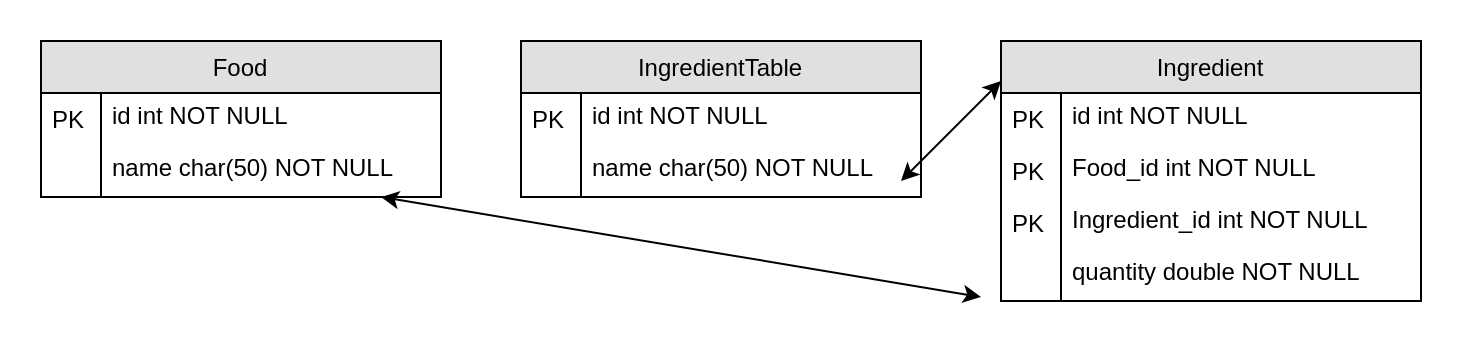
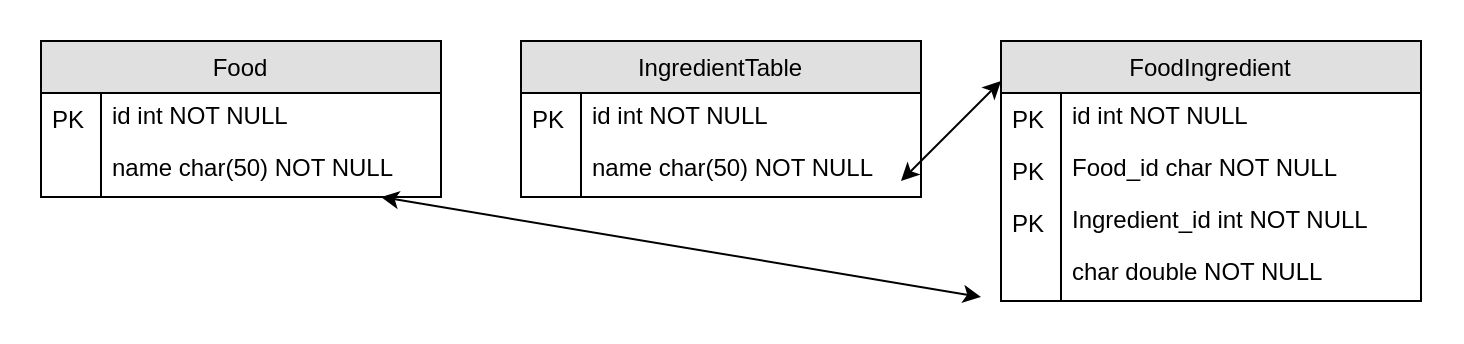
(1210, 68) -> (1210, 68)
(1191, 168) -> (1201, 168)
(1218, 272) -> (1194, 272)
